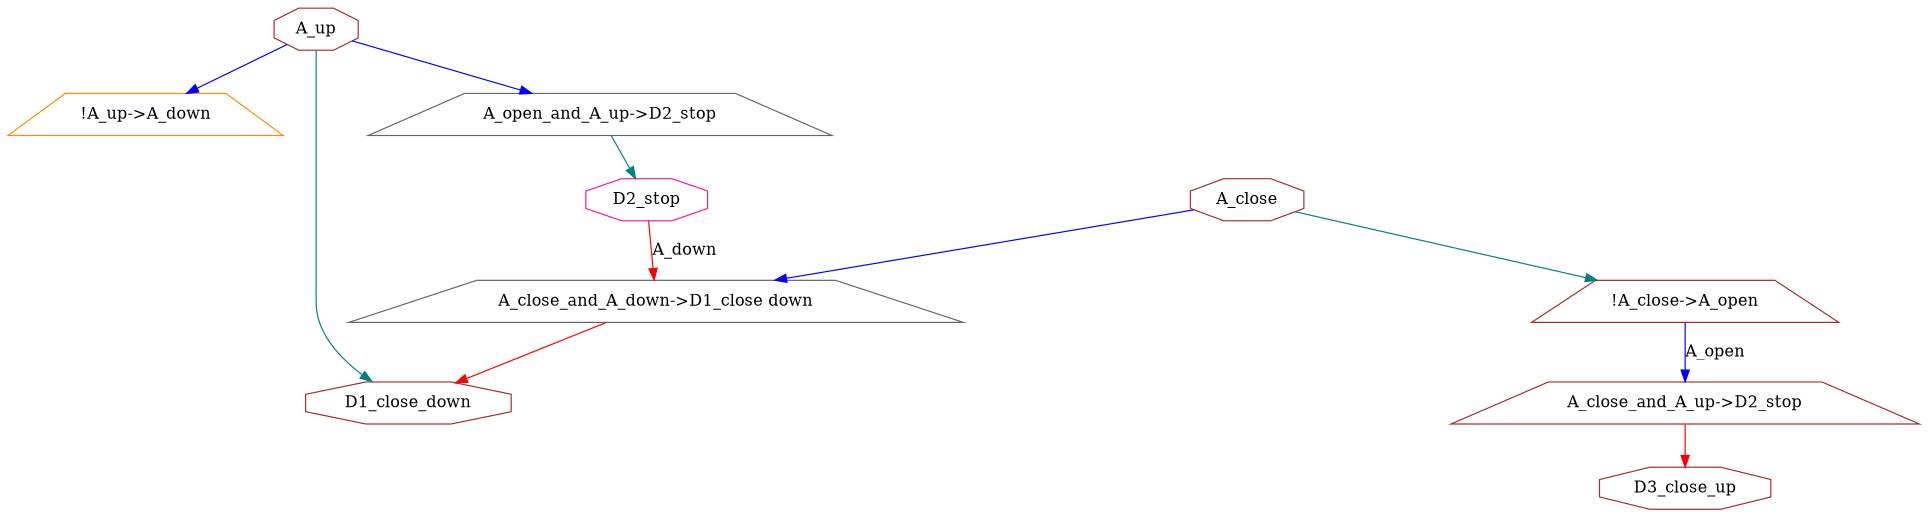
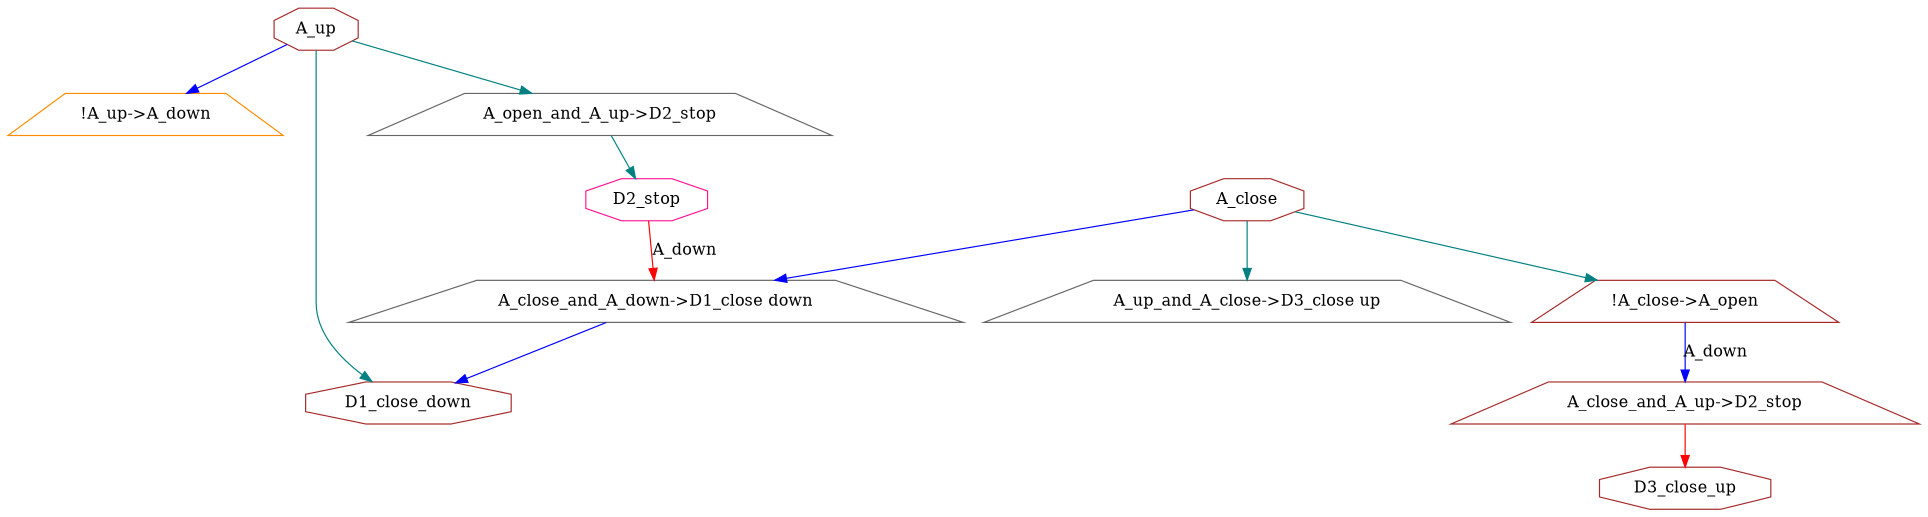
(436, 65) -> (436, 65)
none -> (1247, 301)
(536, 350) -> (536, 350)
(1716, 352) -> (1716, 352)
